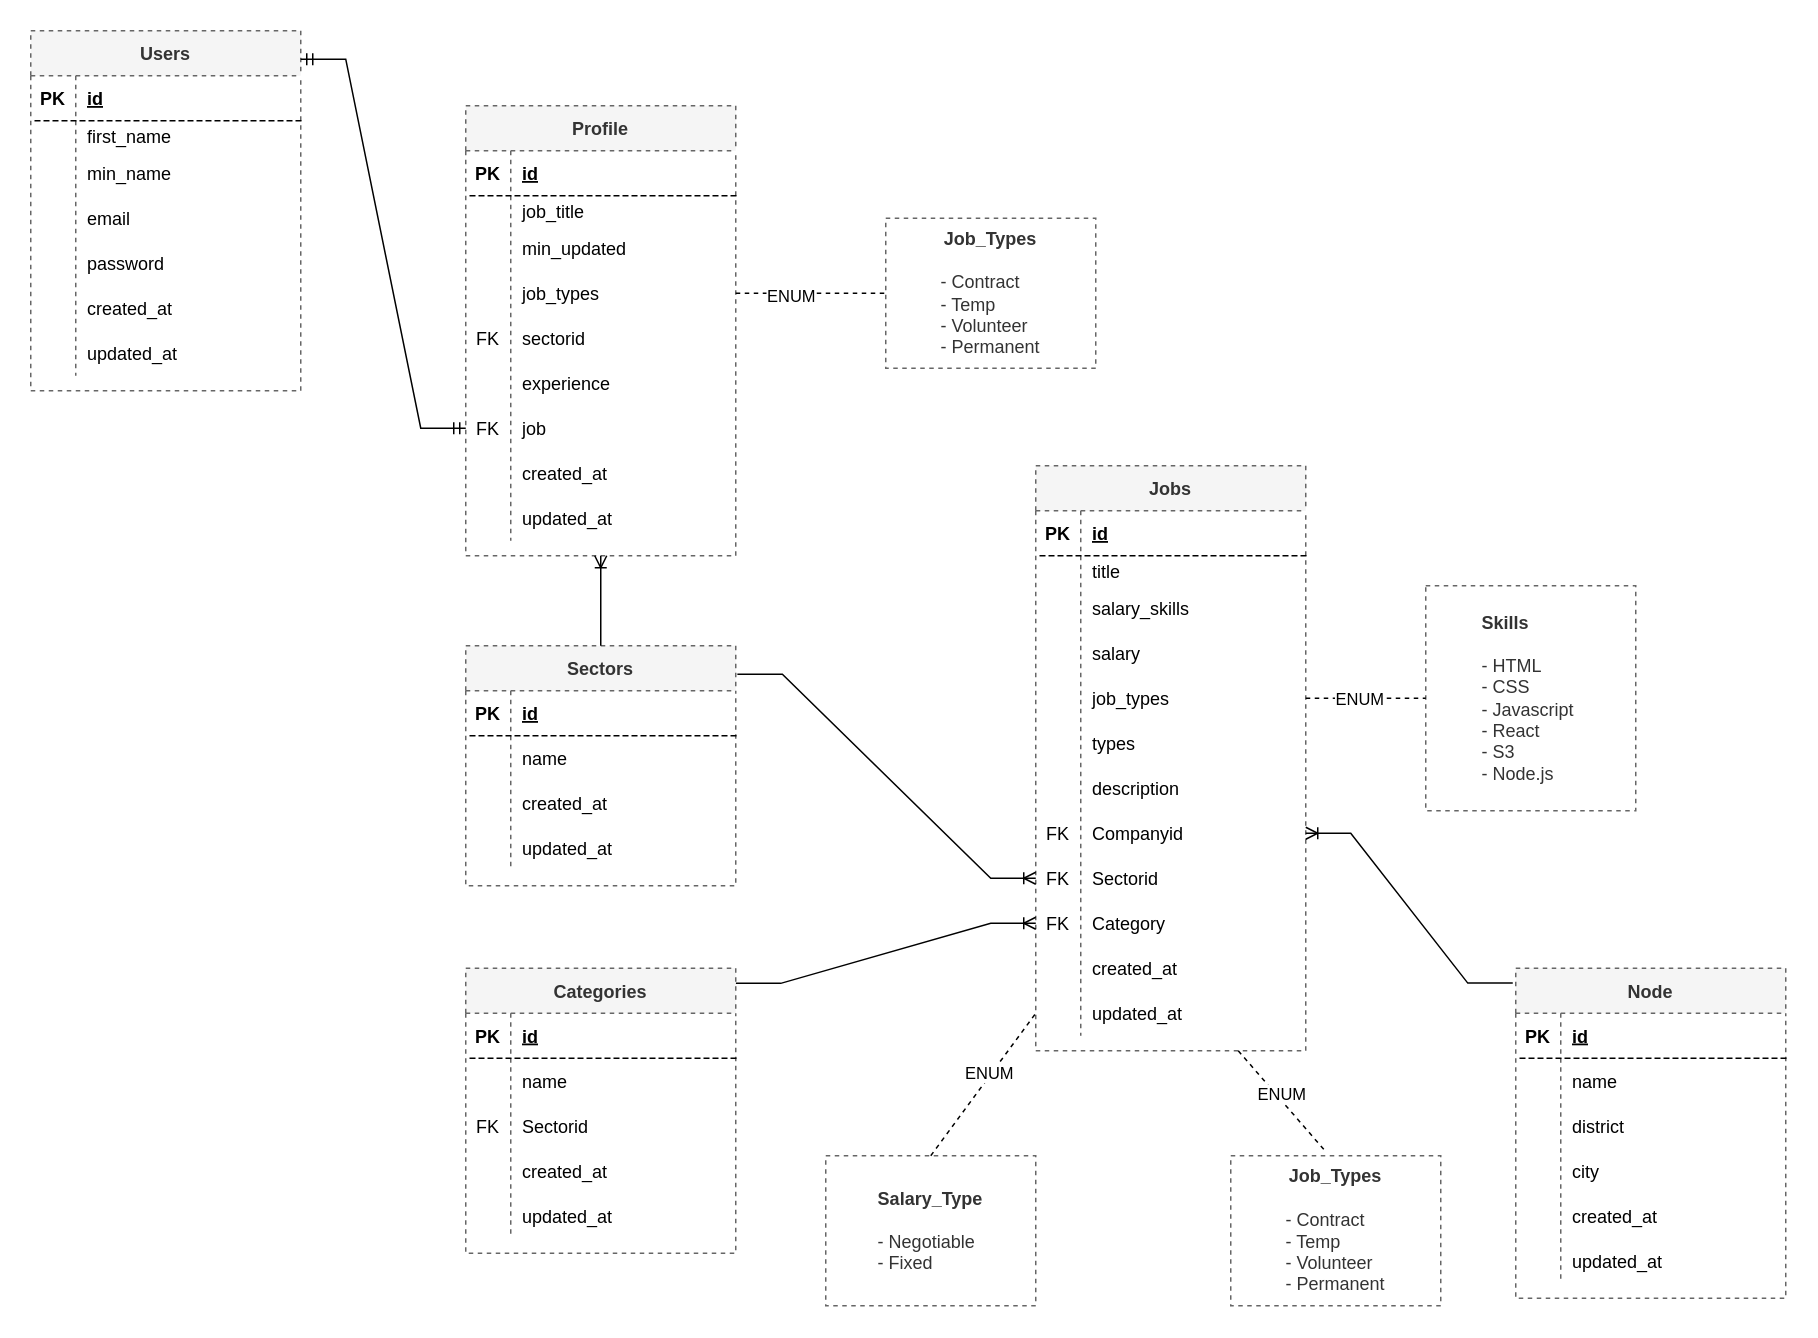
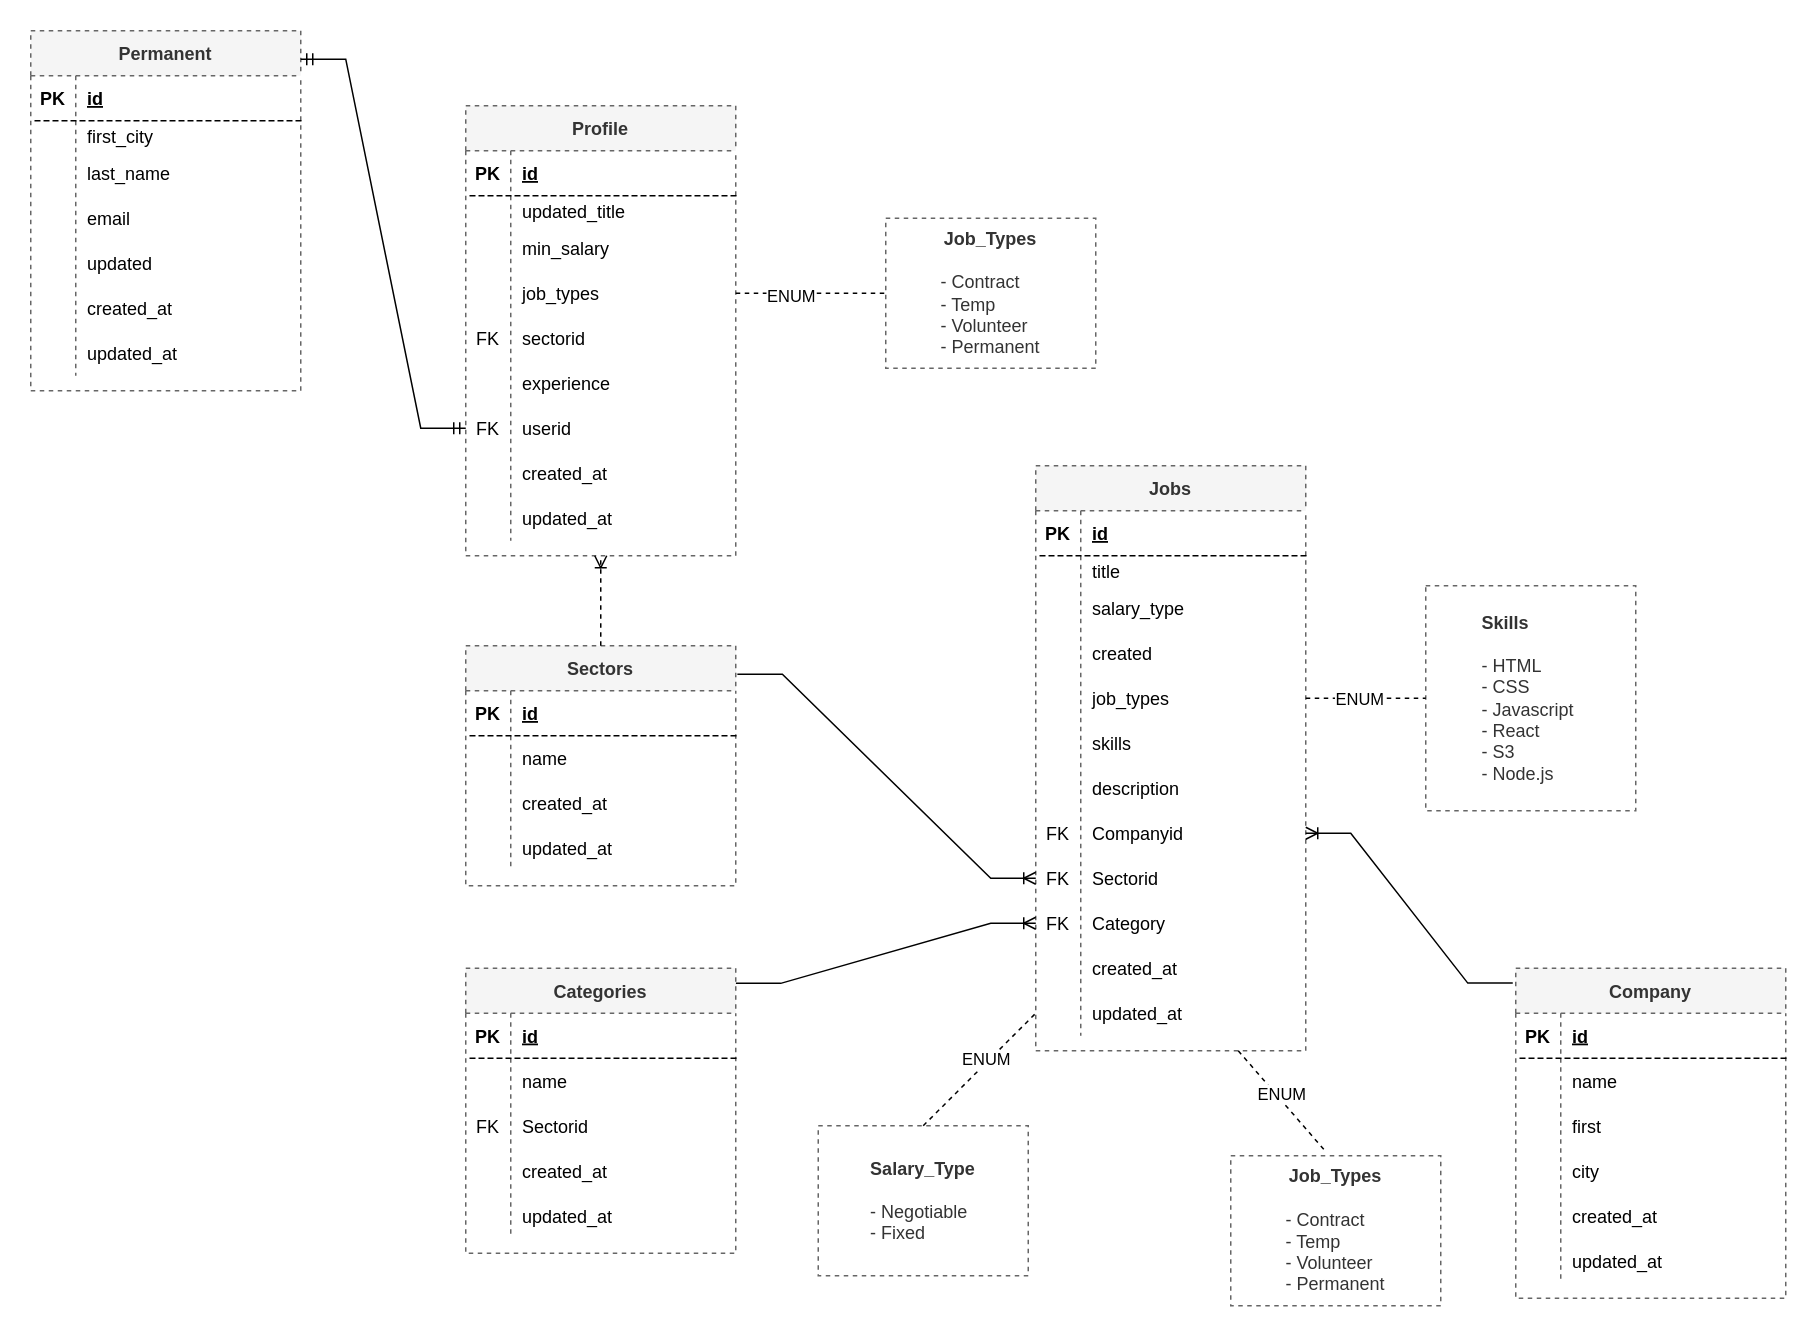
(165, 54) -> (165, 54)
(135, 137) -> (133, 137)
(125, 174) -> (130, 174)
(563, 212) -> (583, 212)
(575, 249) -> (568, 249)
(127, 264) -> (122, 264)
(537, 429) -> (550, 429)
(601, 600) -> (601, 600)
(1148, 609) -> (1145, 609)
(1120, 654) -> (1127, 654)
(1117, 744) -> (1115, 744)
(1650, 992) -> (1650, 992)
(1608, 1127) -> (1595, 1127)
(931, 1231) -> (923, 1201)
